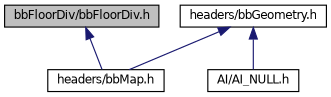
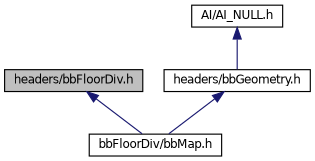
(82, 16) -> (74, 81)
(253, 54) -> (237, 54)
(106, 81) -> (155, 145)
